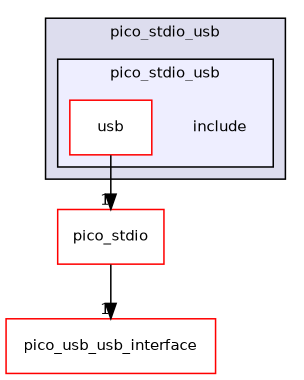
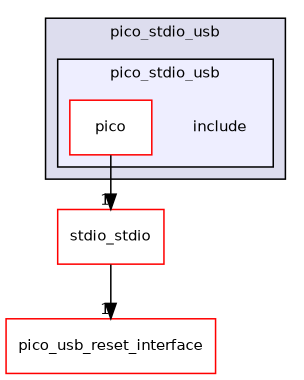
(111, 128) -> (111, 128)
(111, 237) -> (111, 237)
(111, 346) -> (111, 346)
